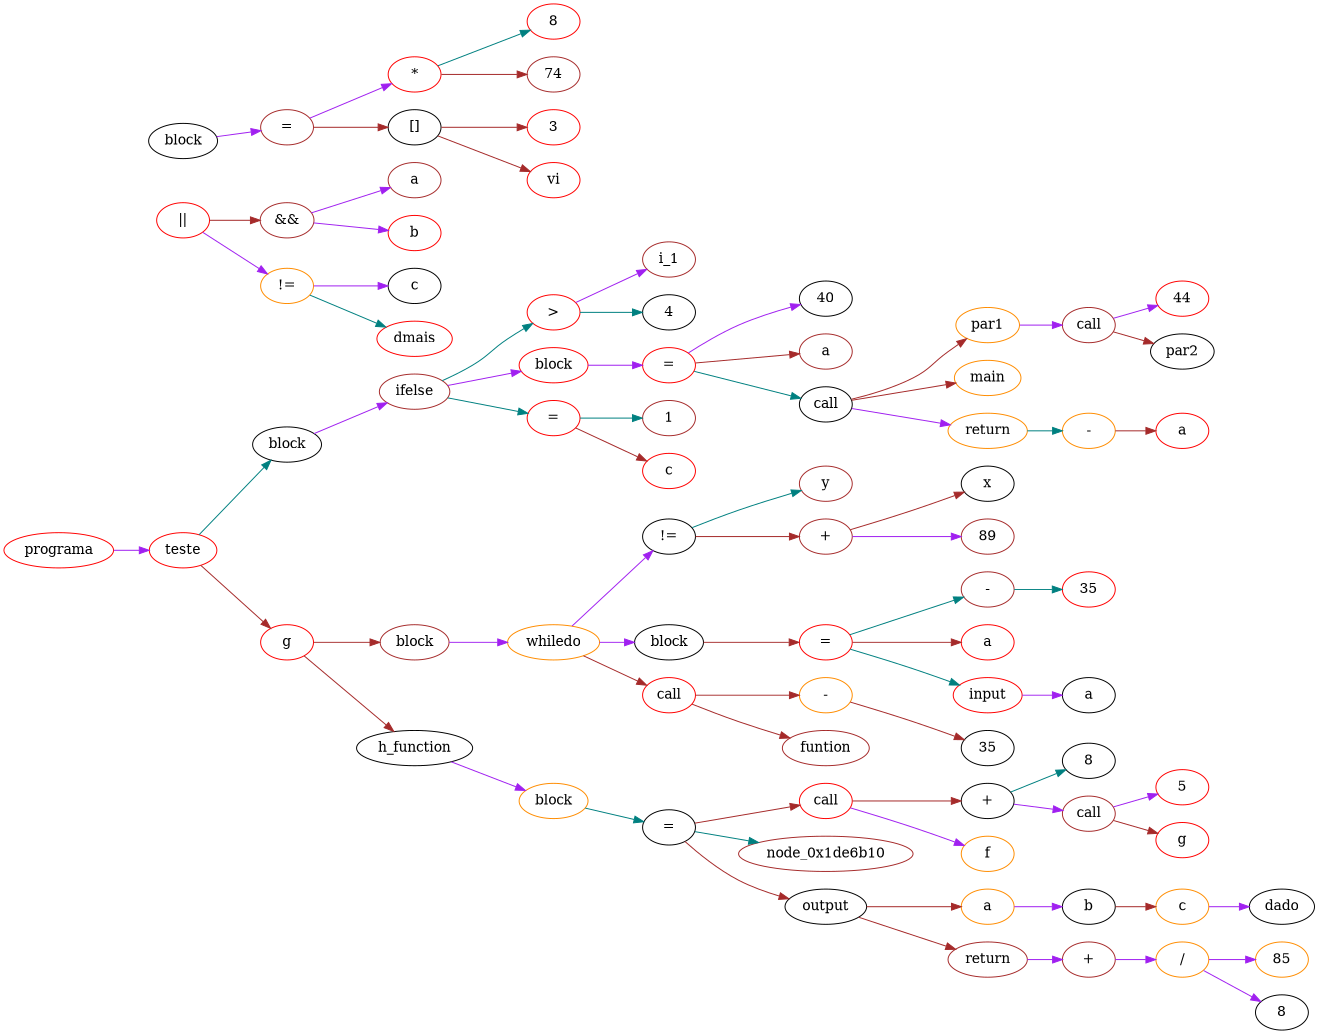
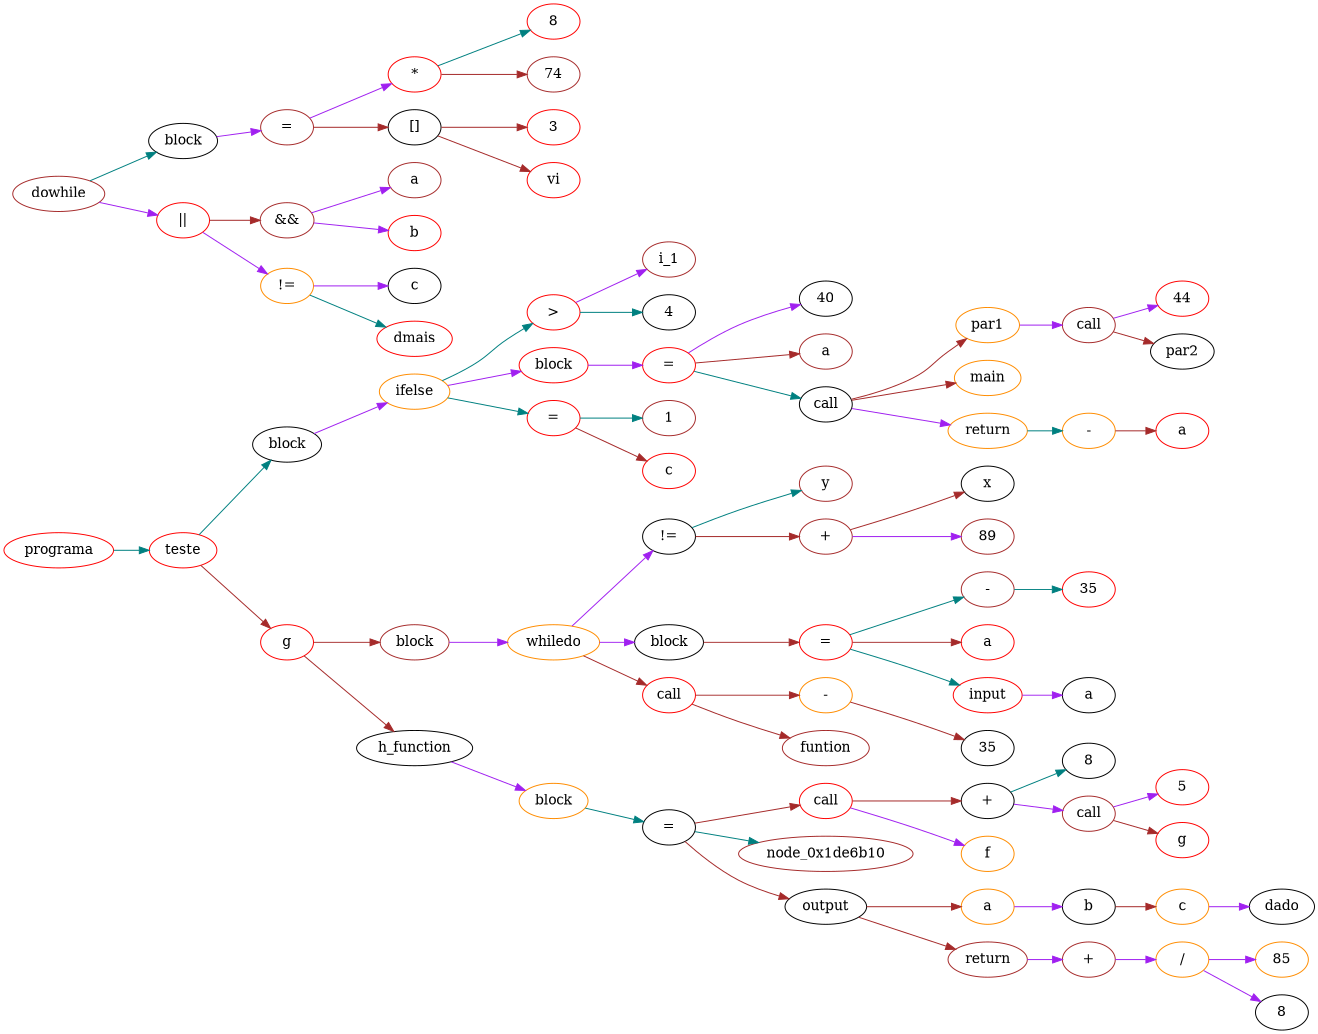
none -> (59, 194)
(415, 392) -> (415, 392)
(126, 550) -> (126, 550)
